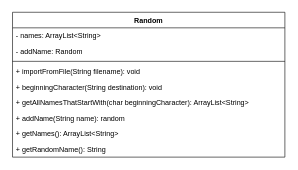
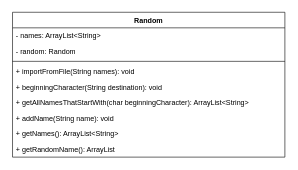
(47, 52) -> (45, 52)
(84, 72) -> (80, 72)
(71, 119) -> (66, 119)
(62, 150) -> (68, 150)
